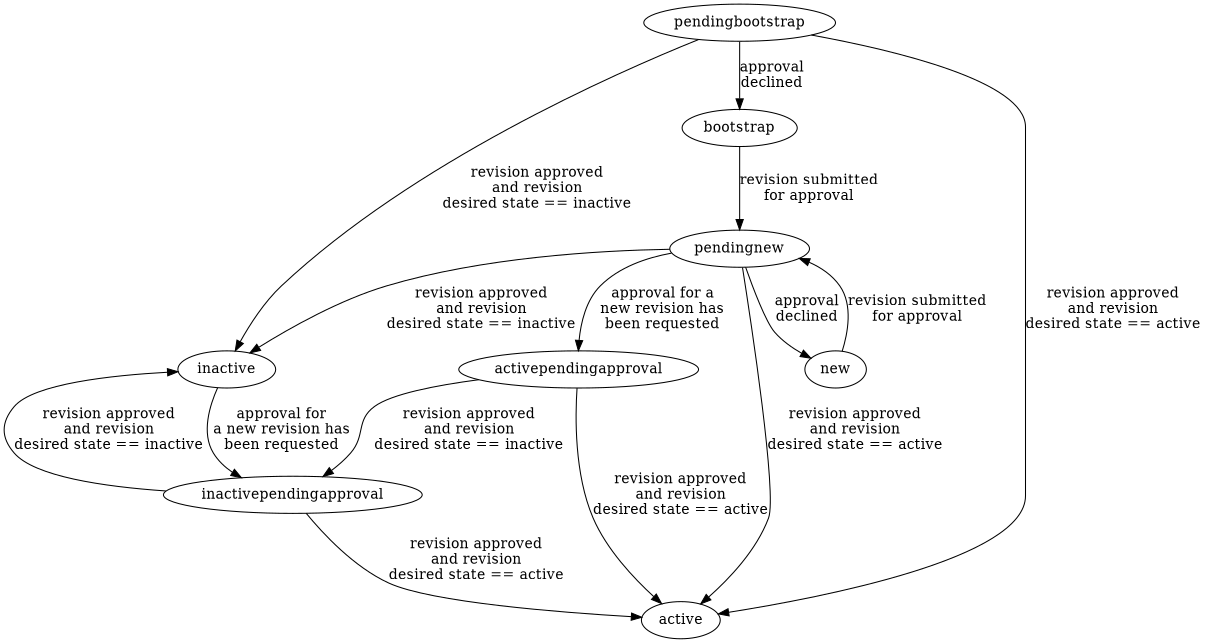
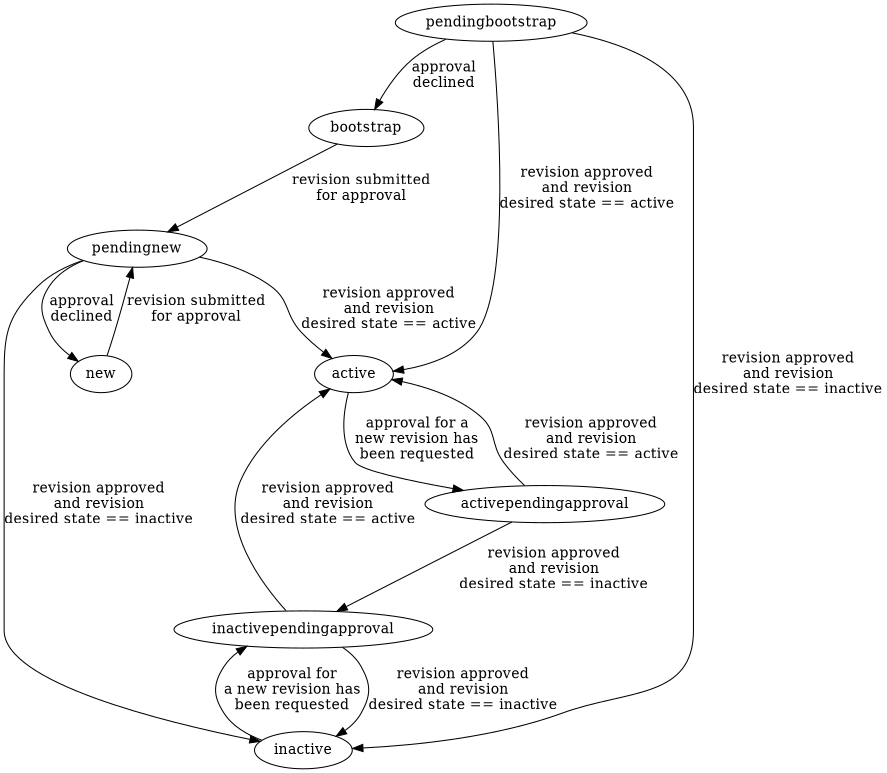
(608, 279) -> (368, 469)
